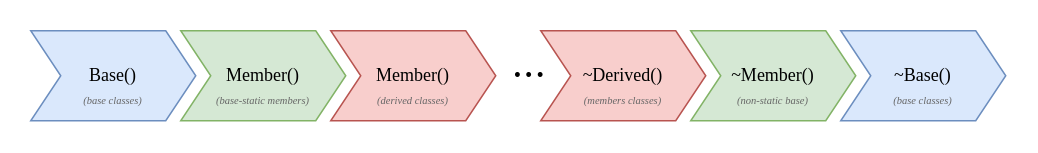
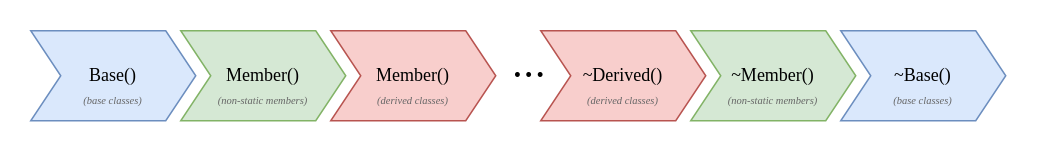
(263, 76) -> (263, 76)
(623, 76) -> (623, 76)
(773, 76) -> (773, 76)
